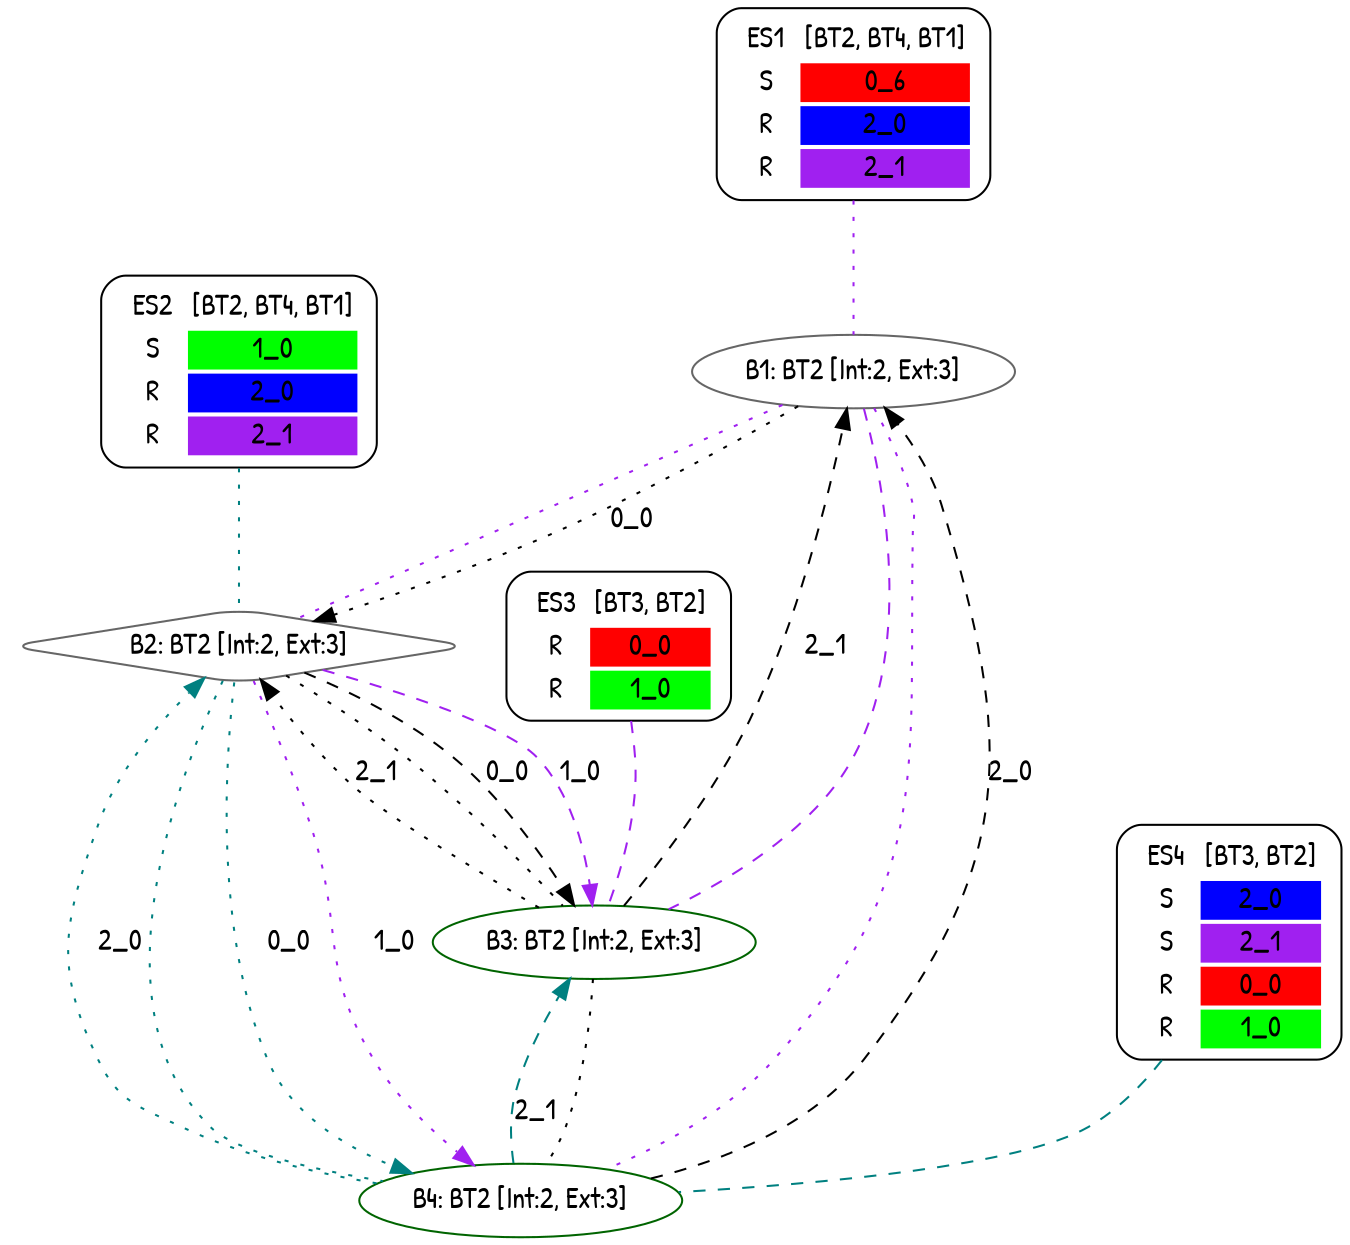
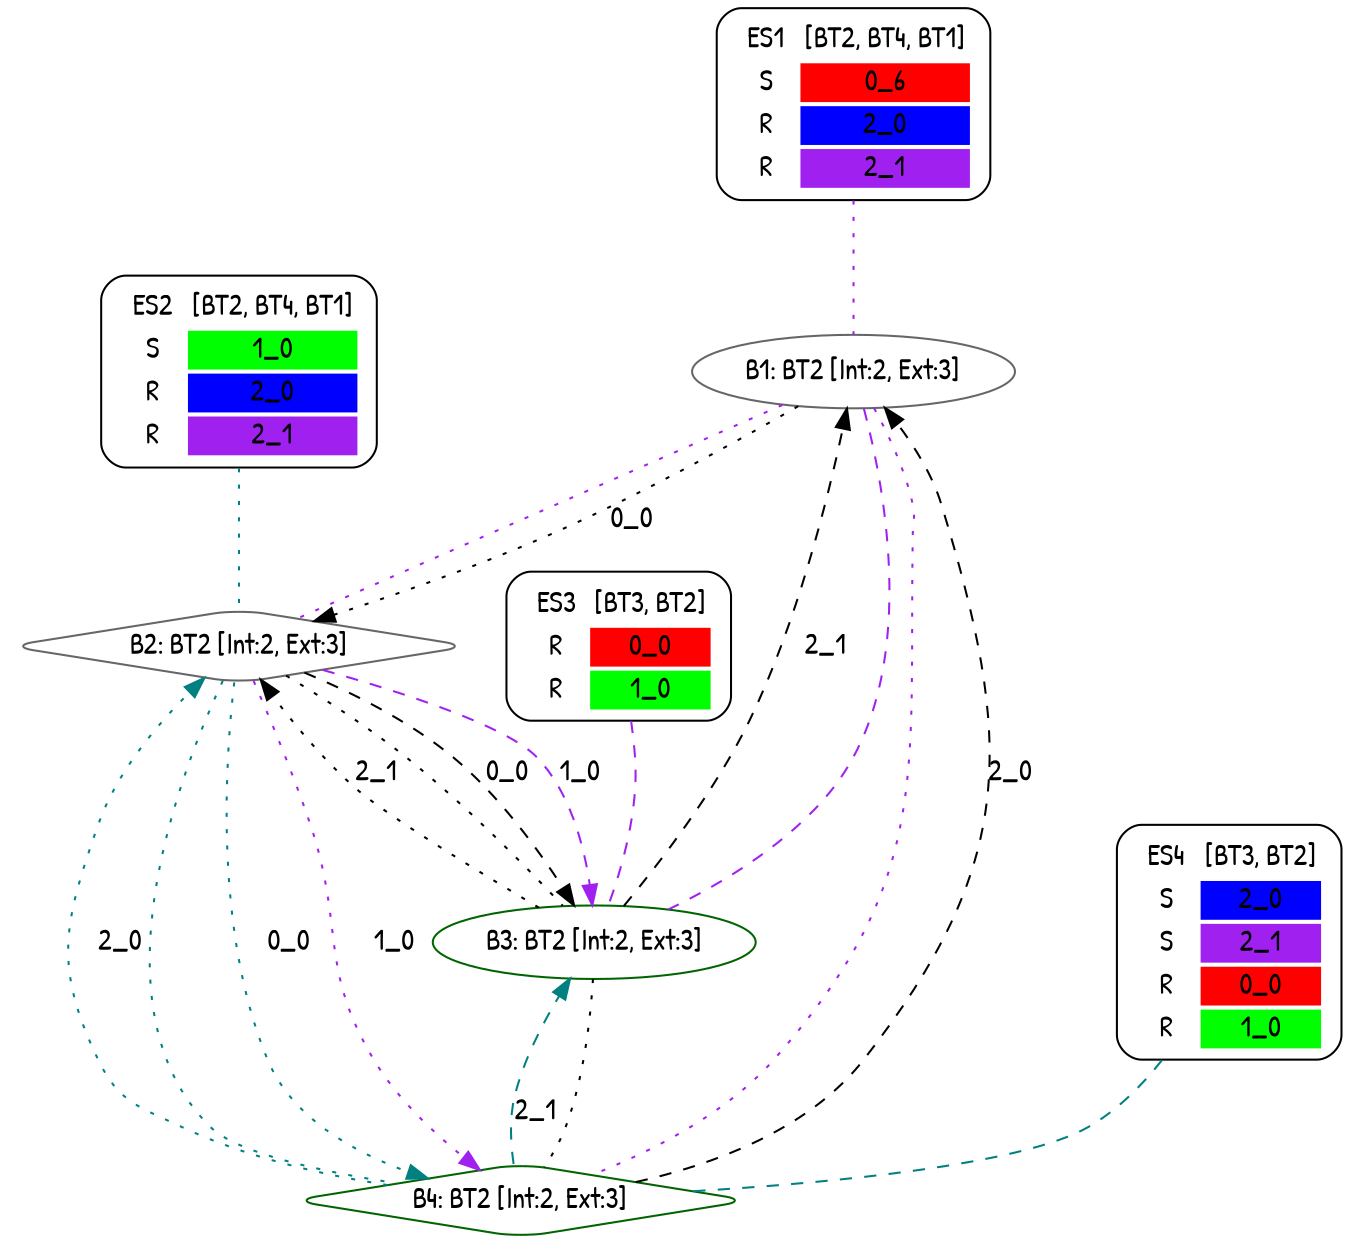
(521, 1200) -> (521, 1200)
